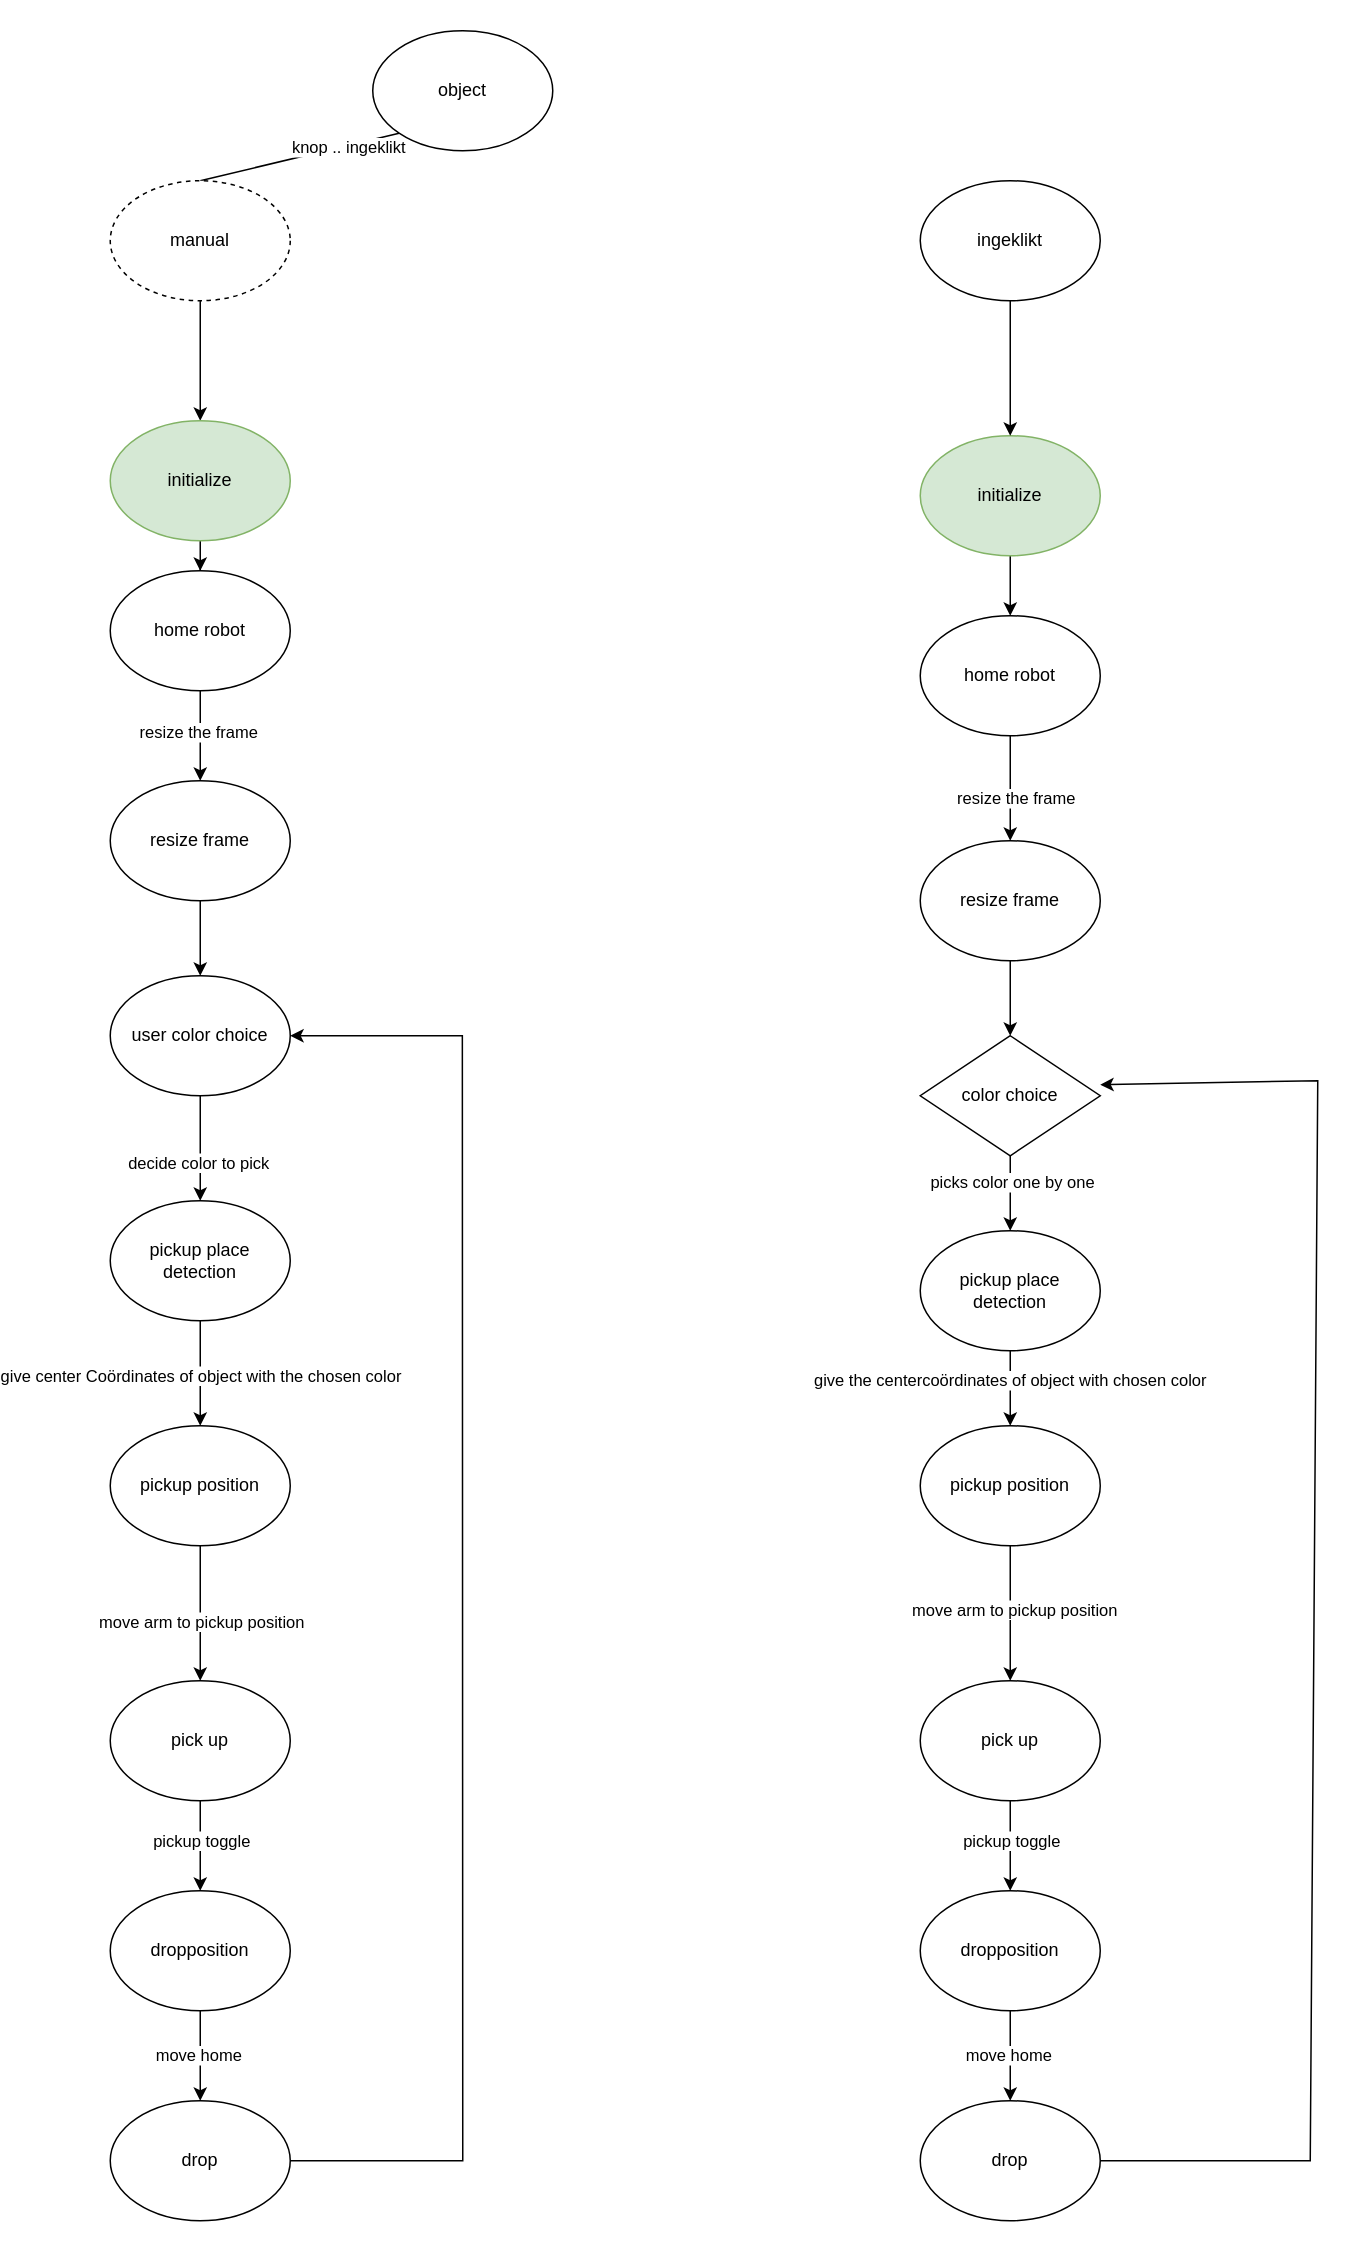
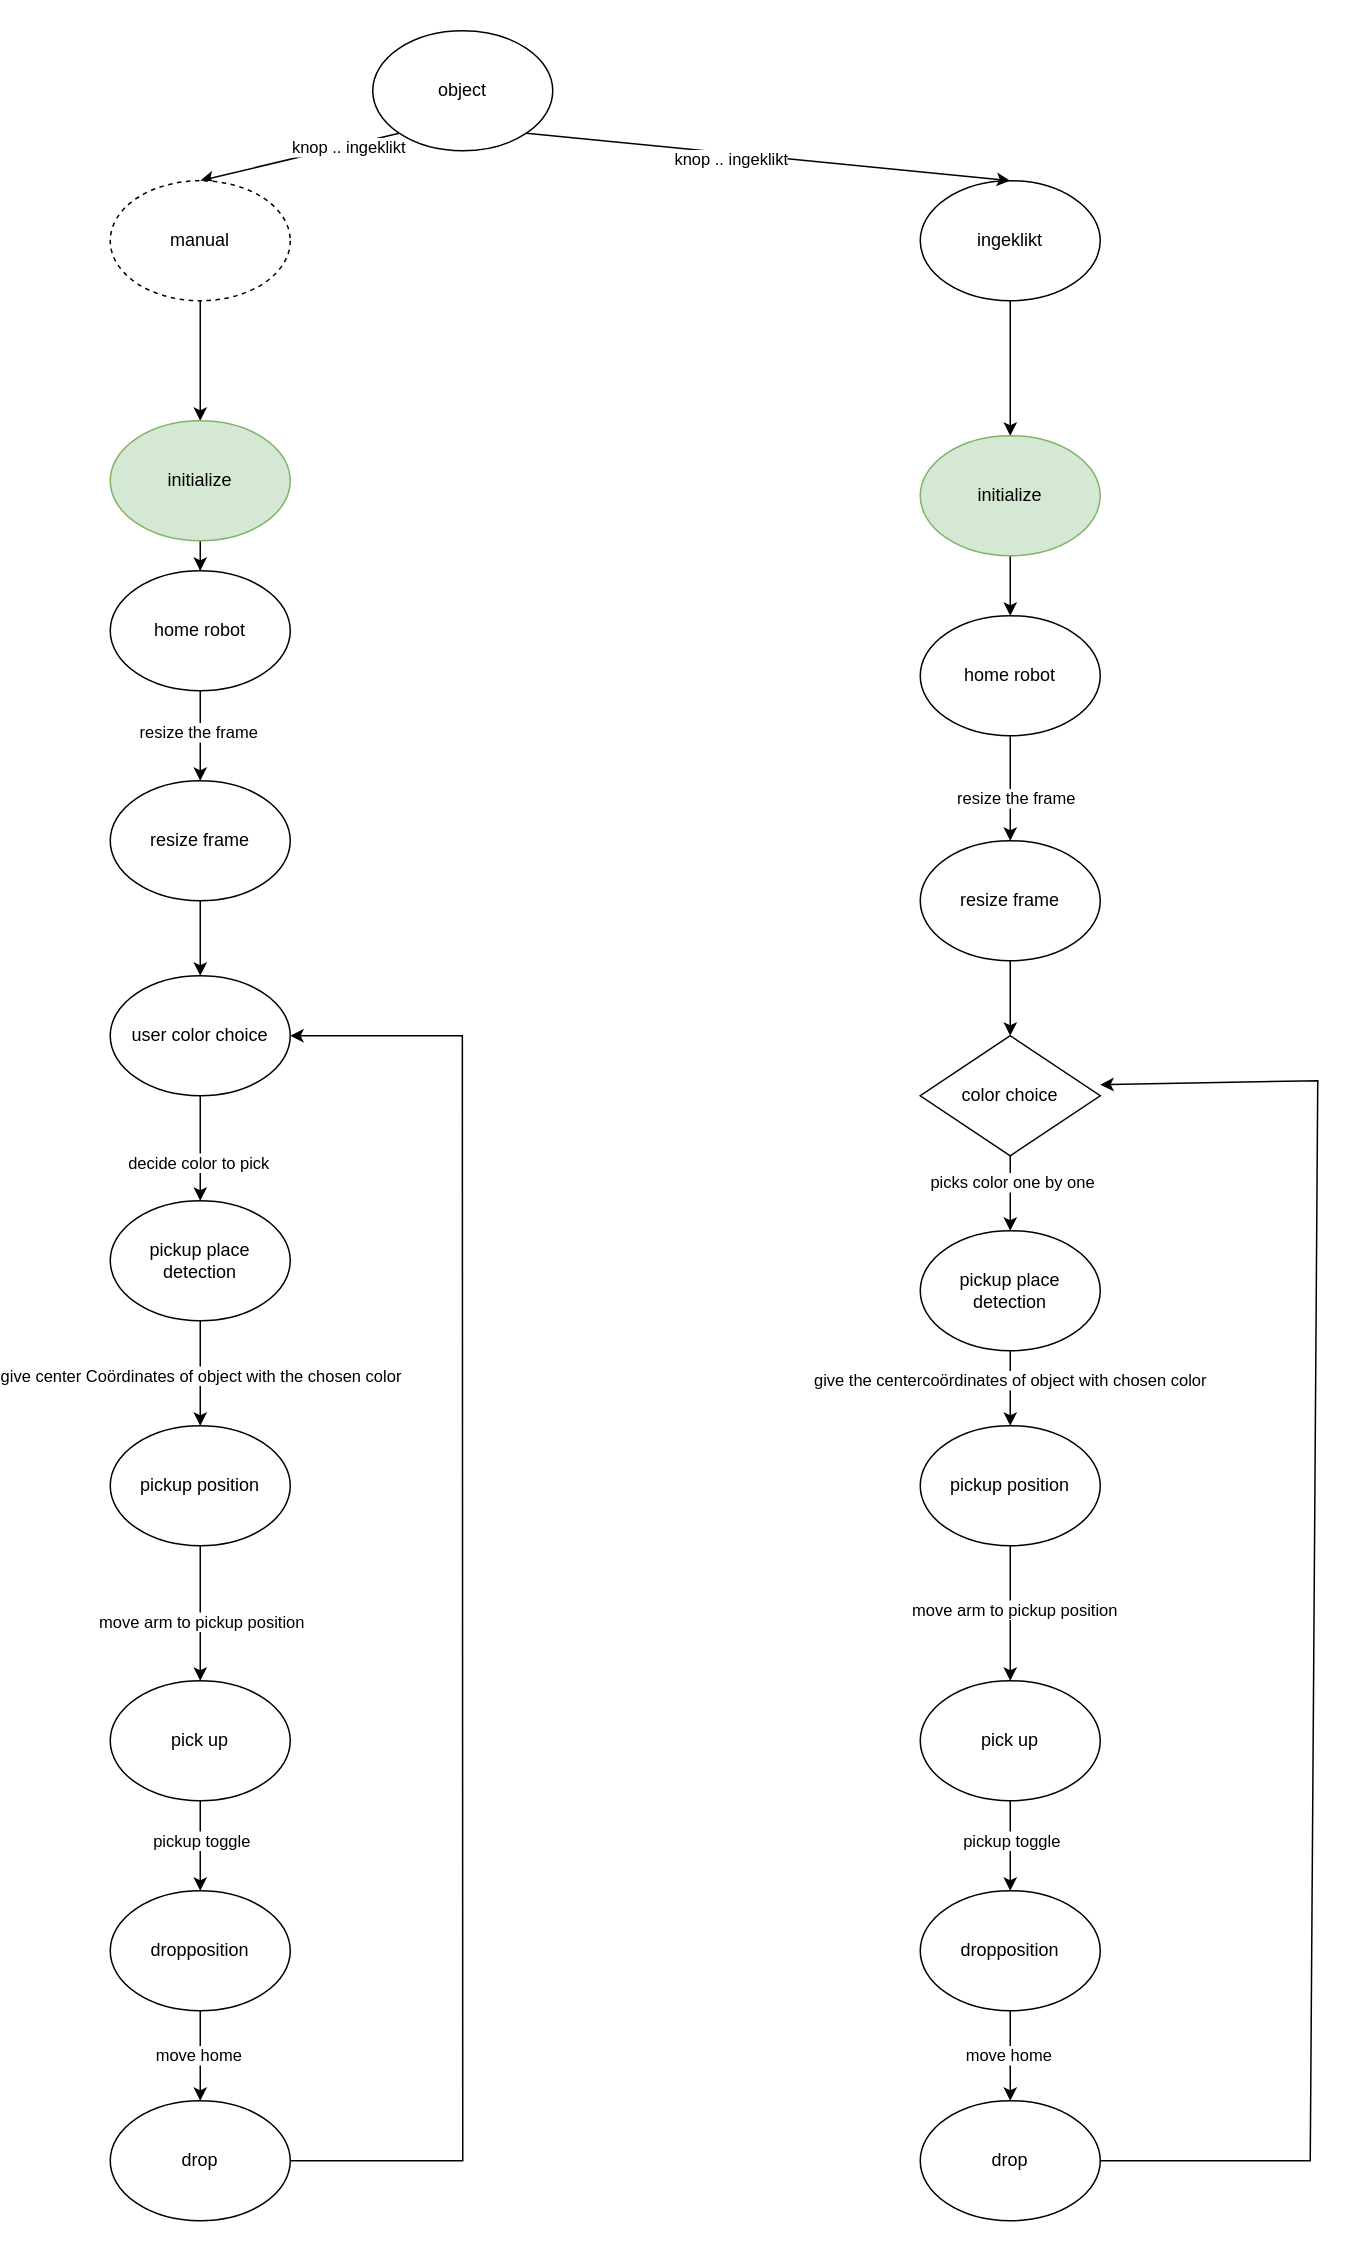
none -> (864, 166)
(208, 179) -> (211, 178)
